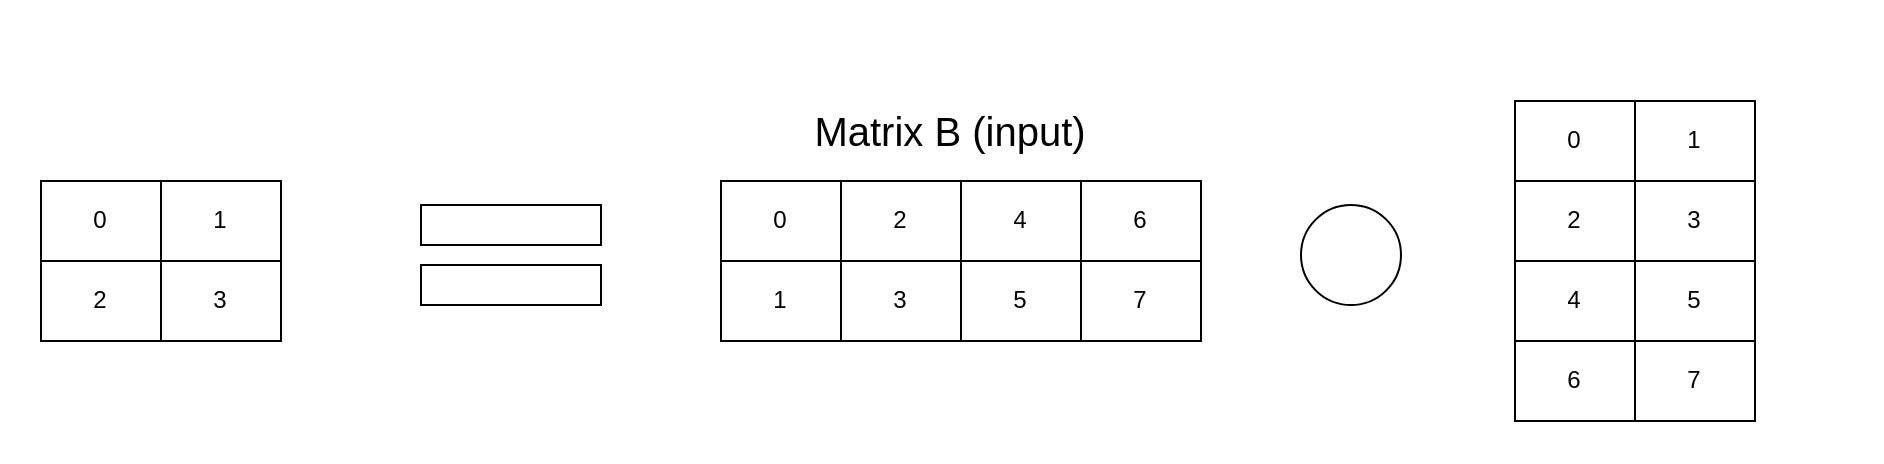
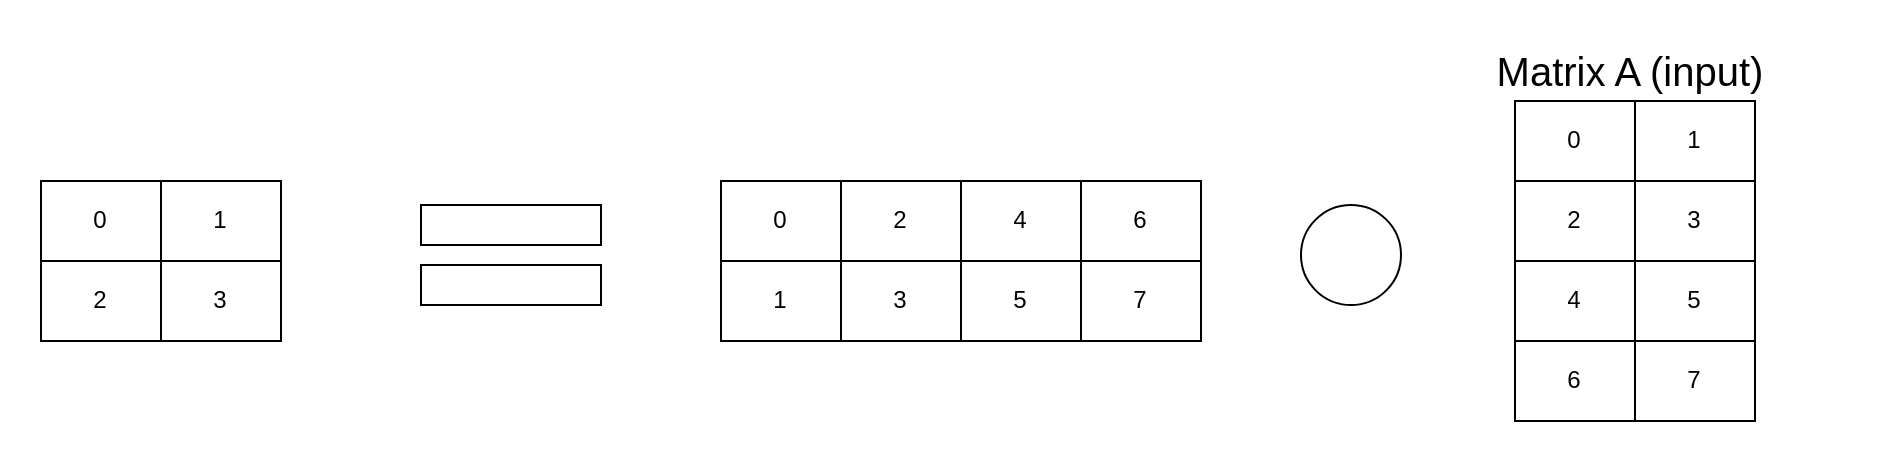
none -> (1631, 71)
(951, 131) -> none
